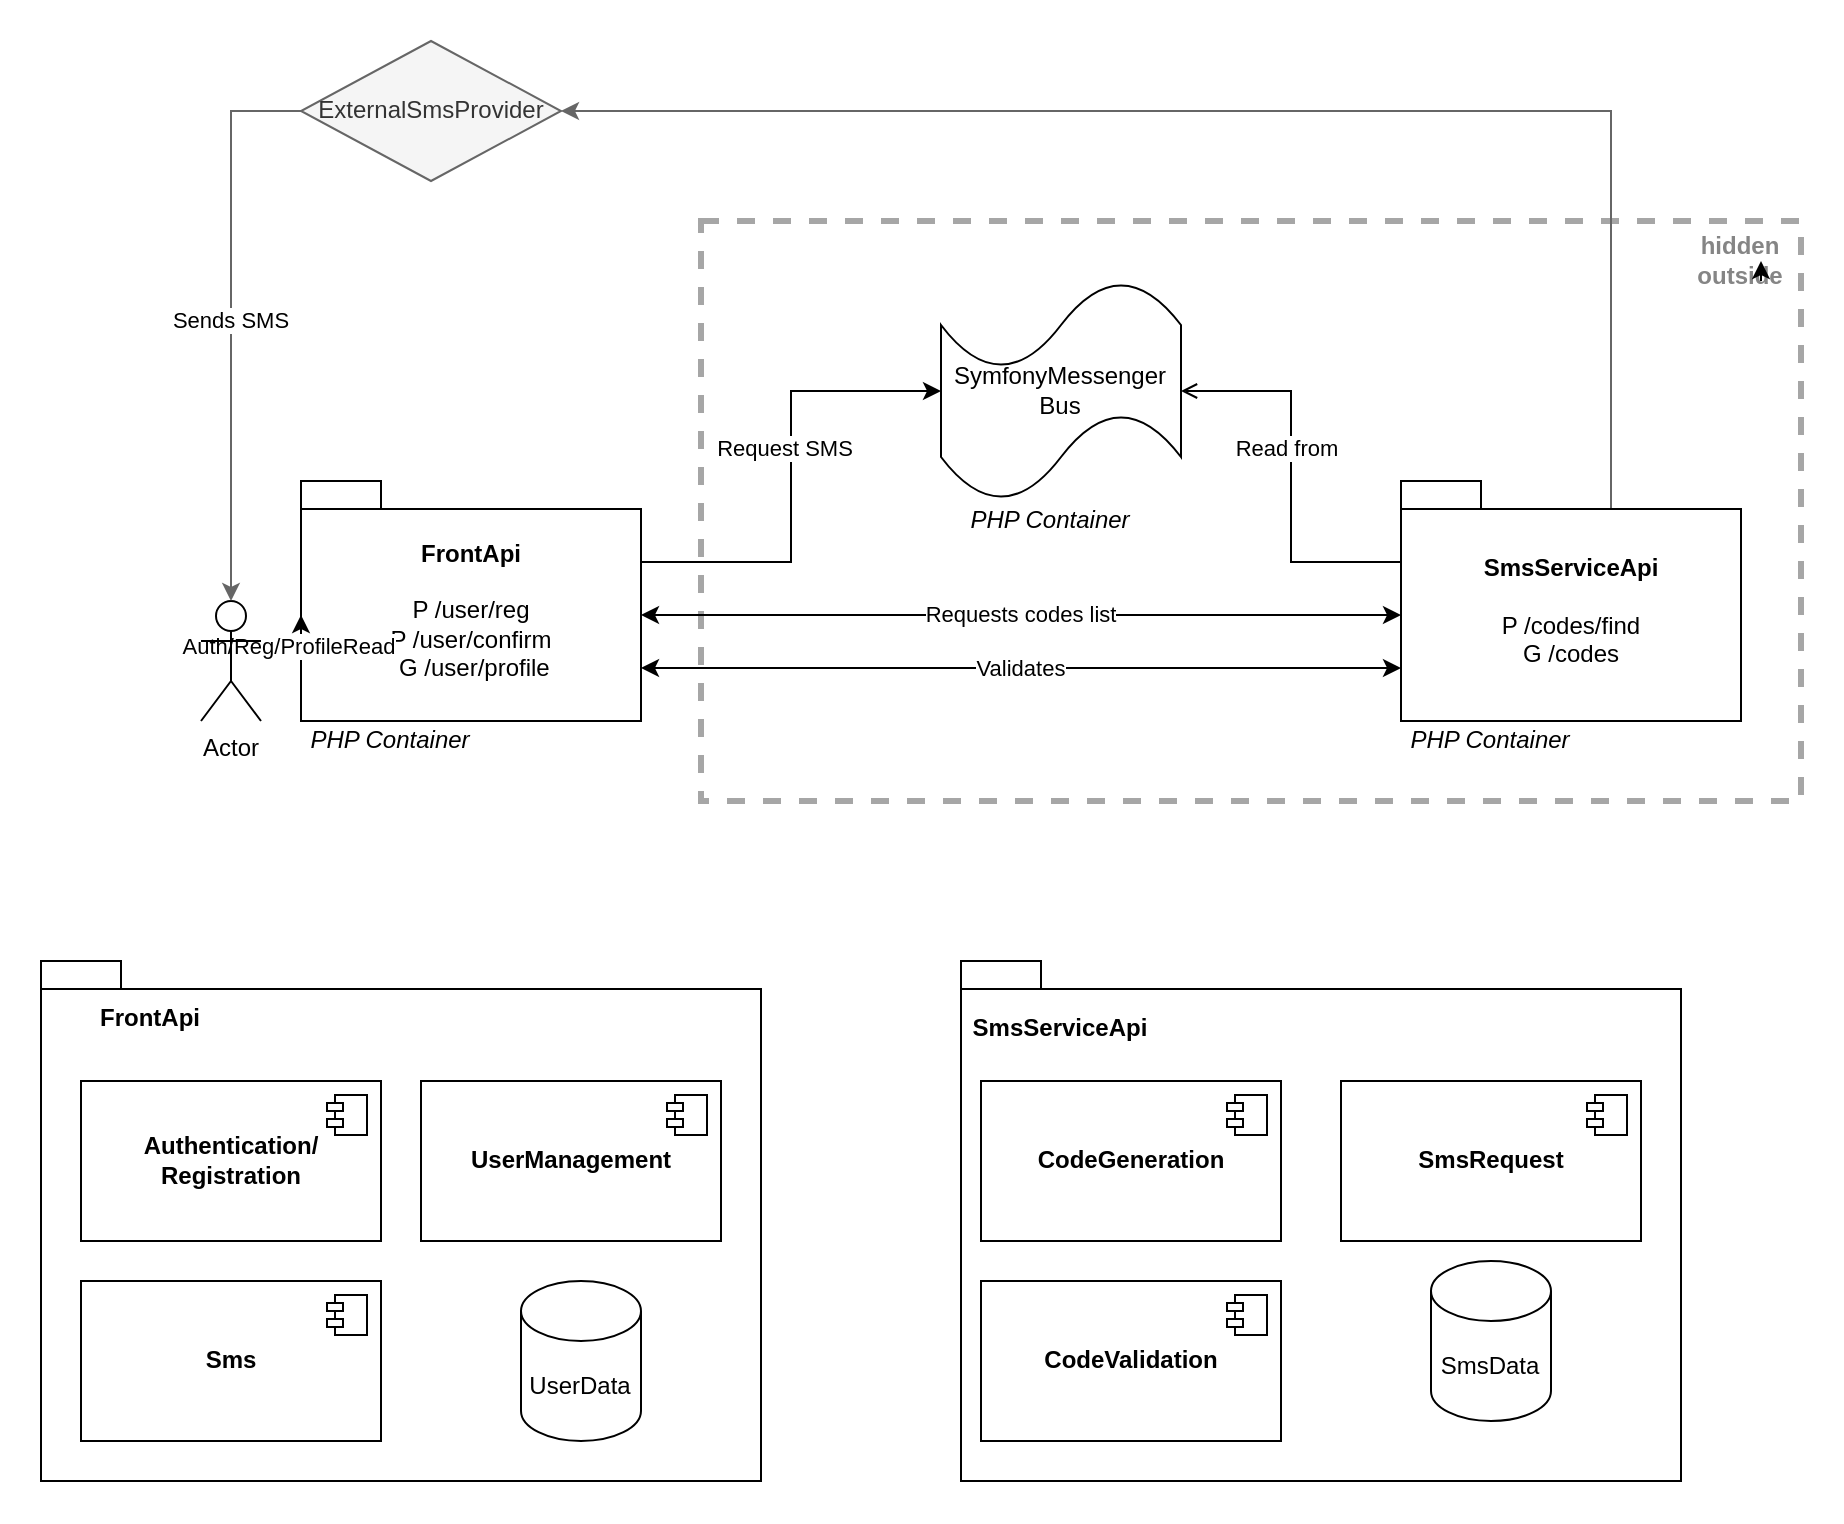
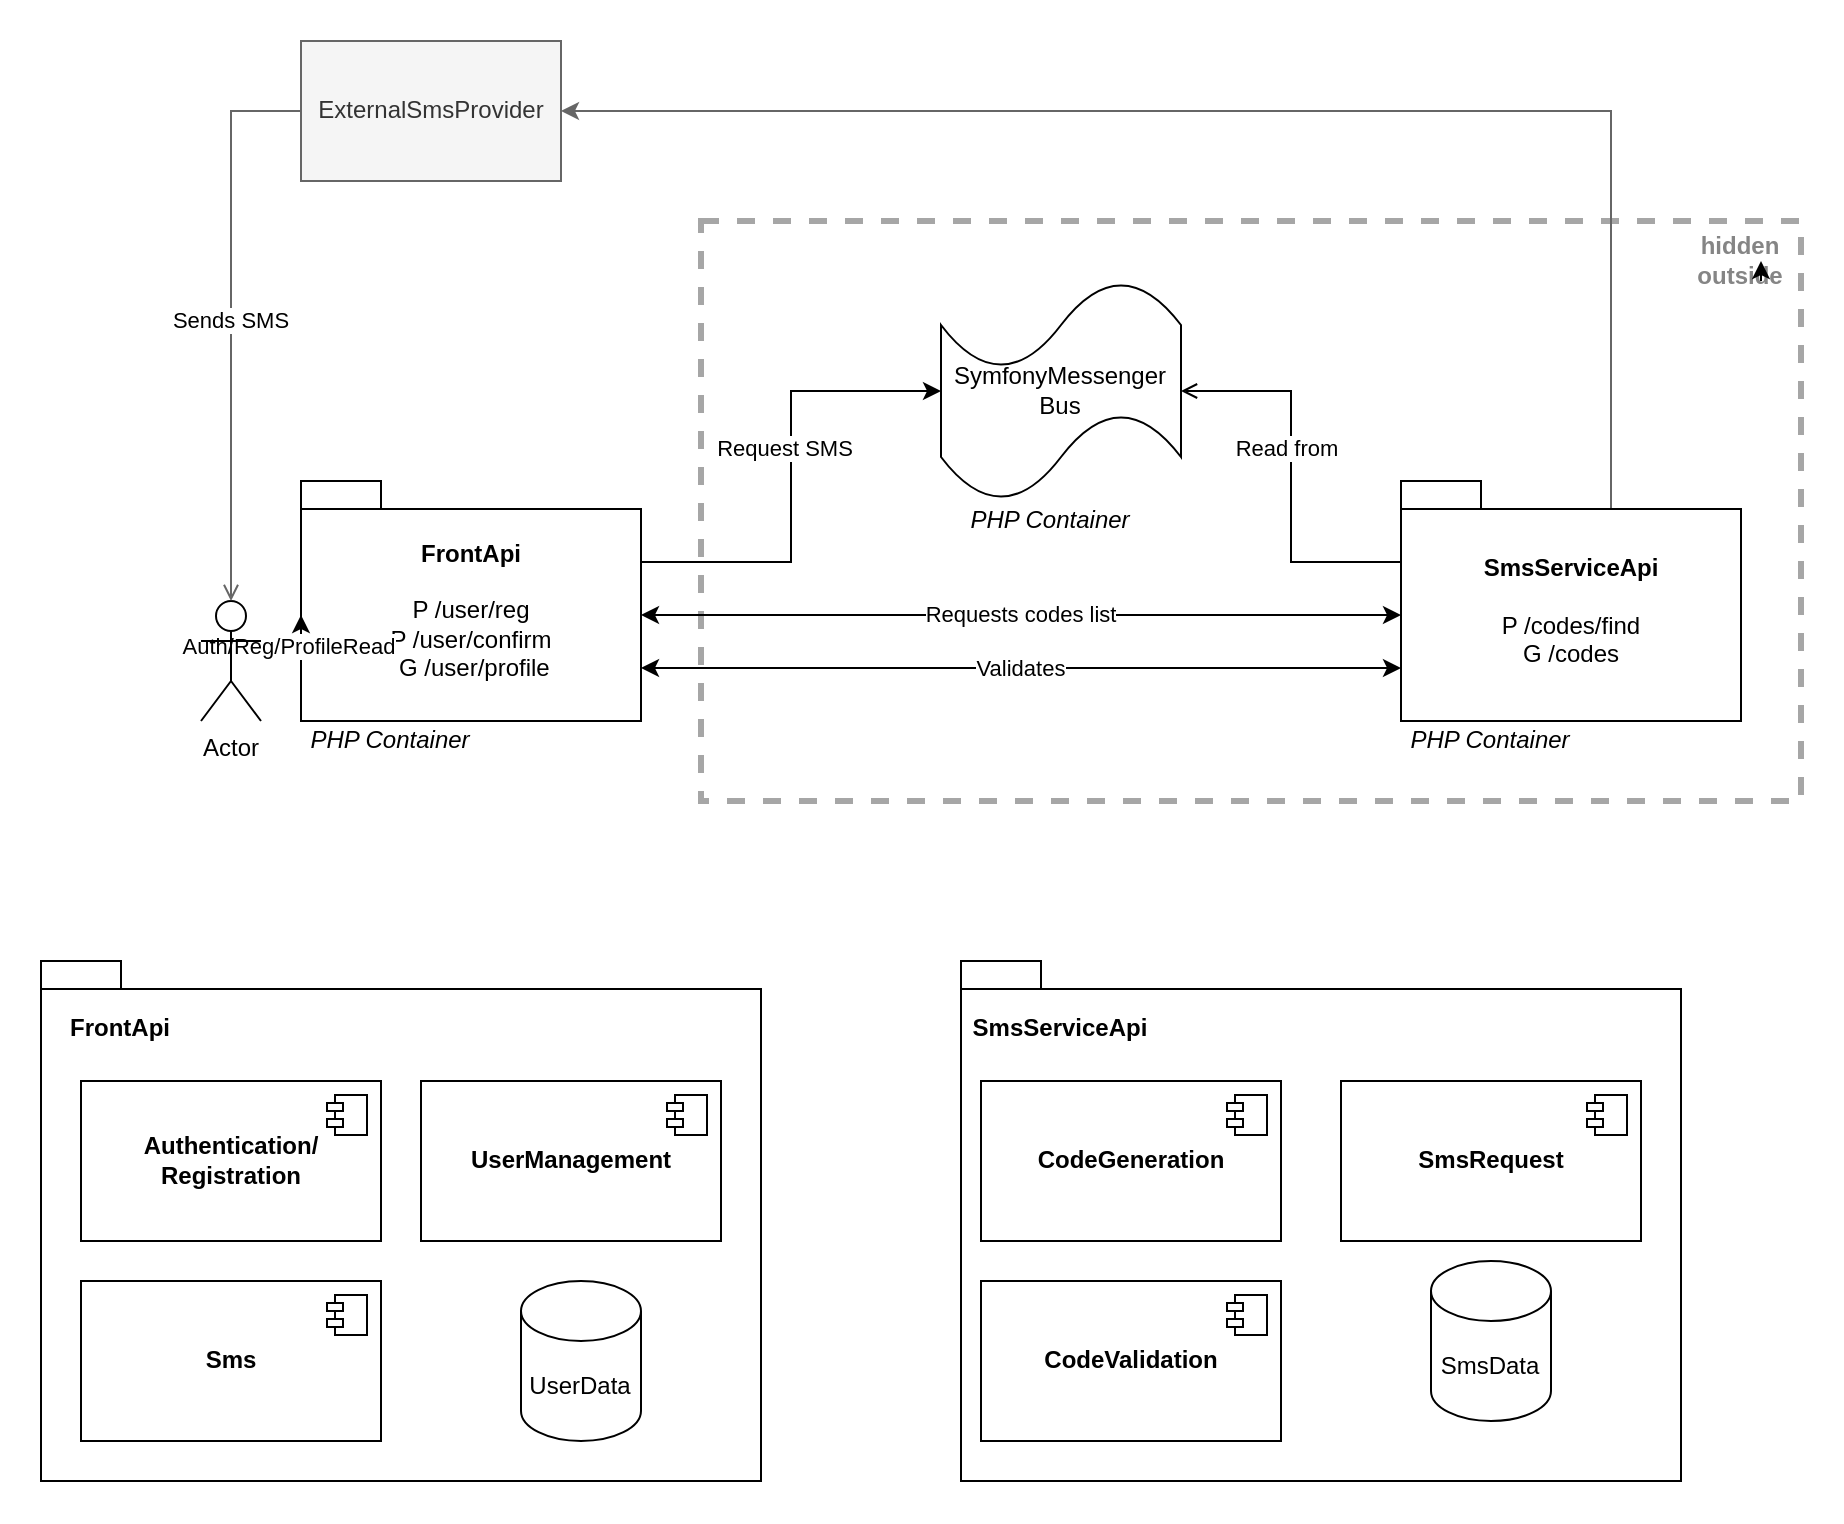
(431, 111) -> (431, 111)
(231, 586) -> (231, 589)
(151, 1017) -> (121, 1027)
